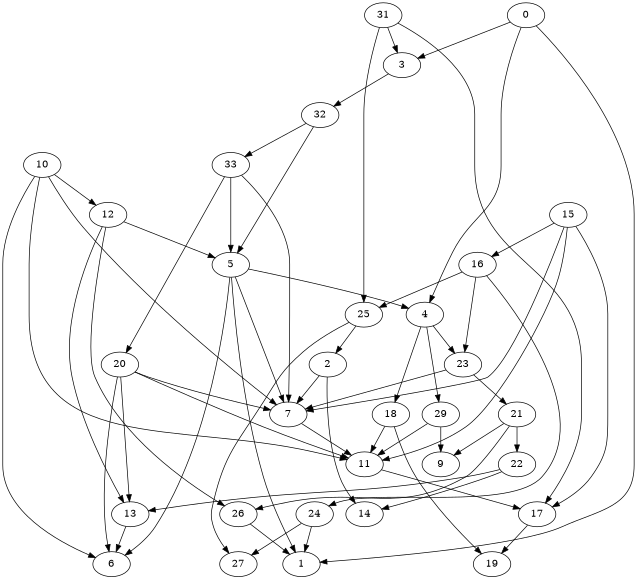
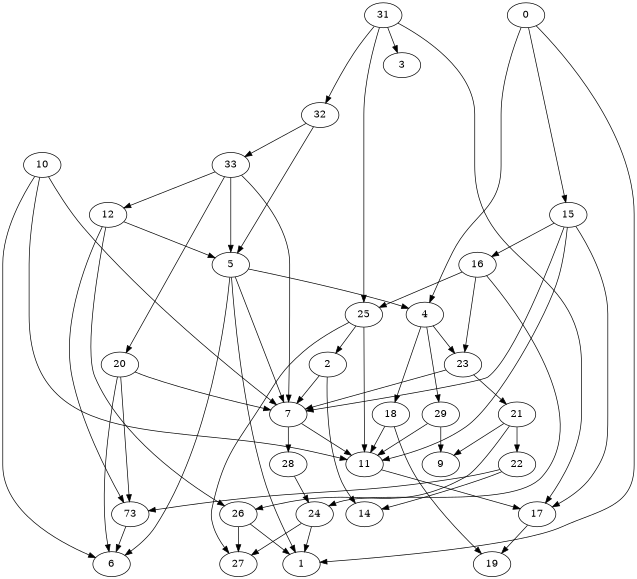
(467, 39) -> (546, 112)
(360, 90) -> (349, 60)
(72, 188) -> (173, 189)
(237, 416) -> (364, 386)
none -> (288, 464)
(130, 514) -> (130, 514)
none -> (238, 536)
